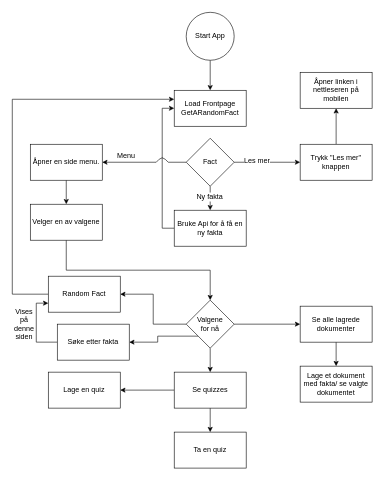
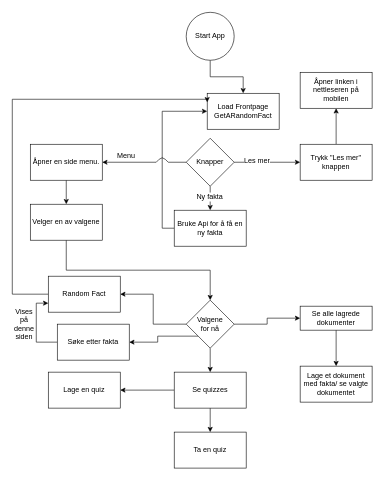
(210, 108) -> (243, 111)
(210, 162) -> (210, 162)
(336, 324) -> (336, 318)
